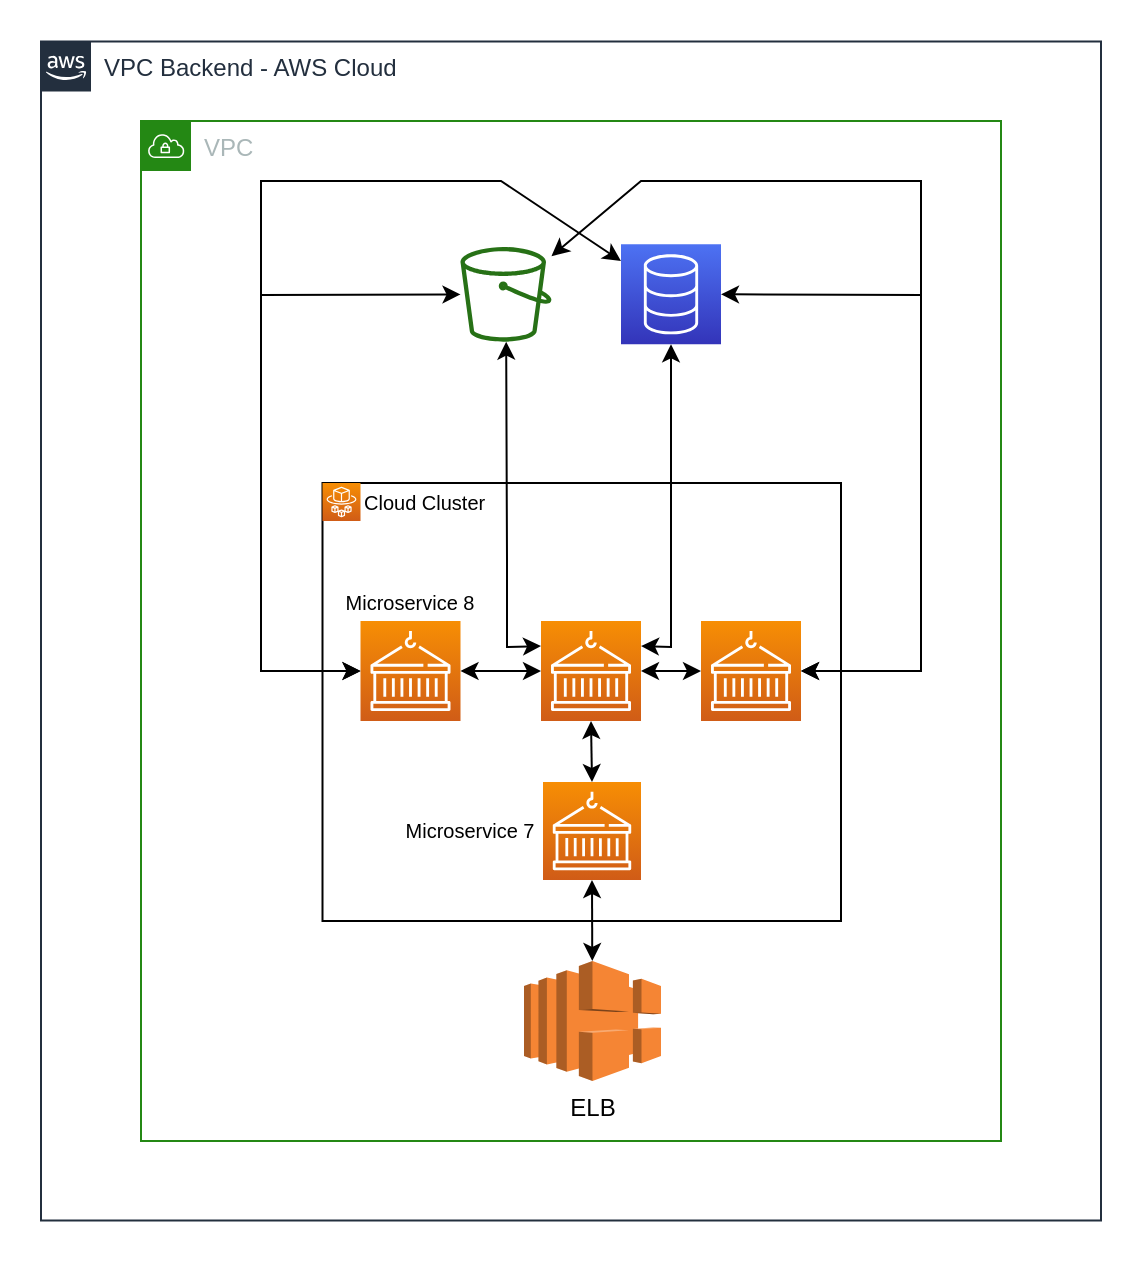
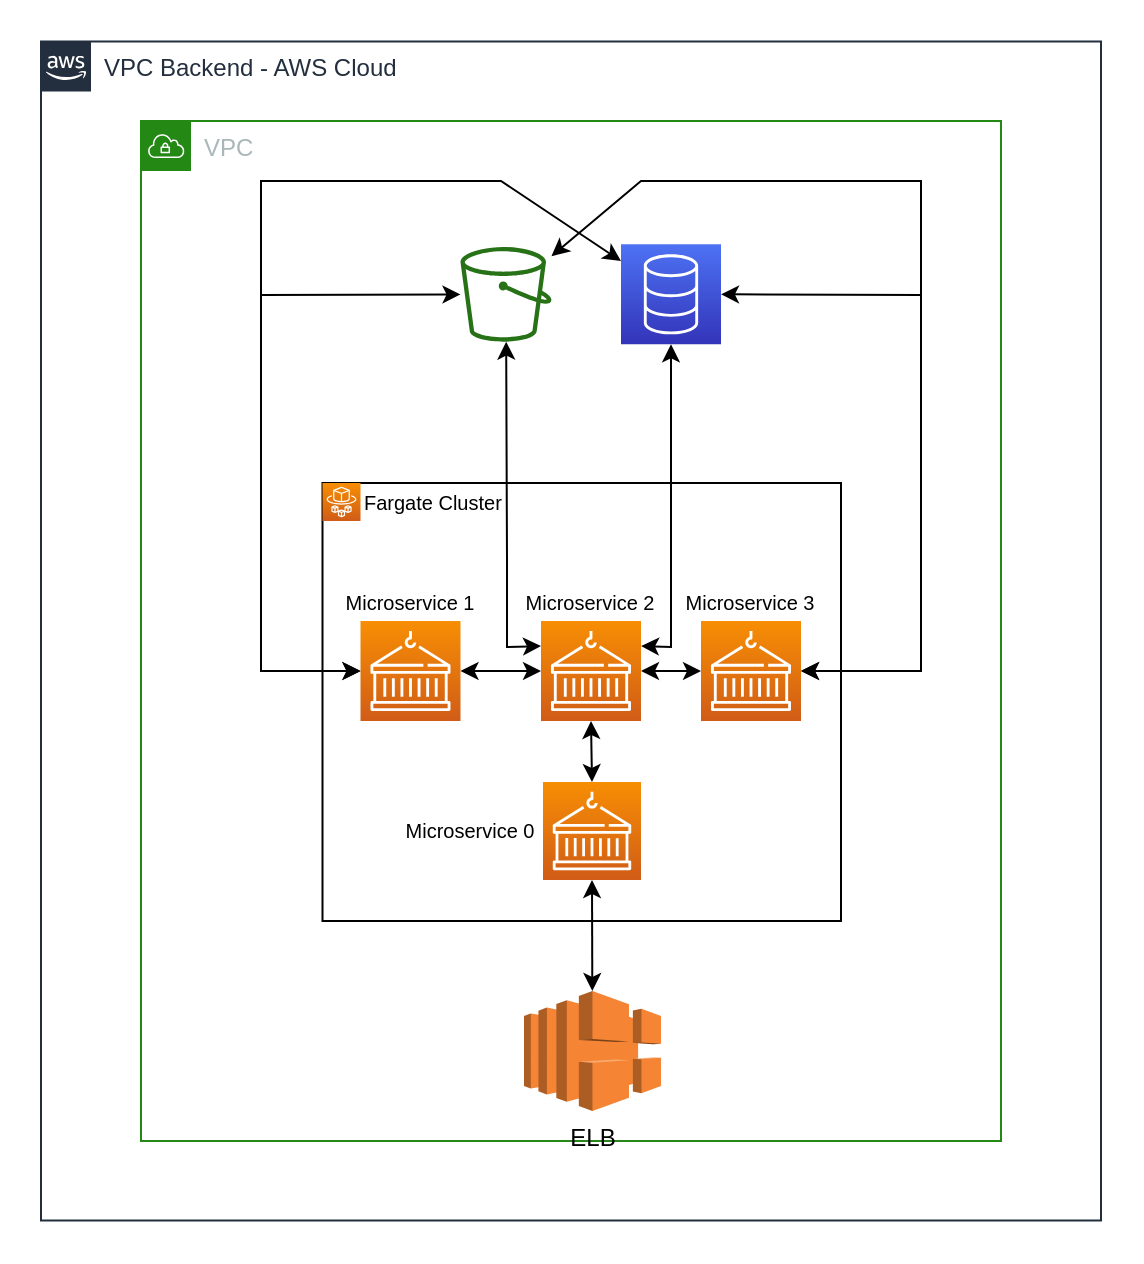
(443, 503) -> (460, 503)
none -> (591, 602)
none -> (751, 602)
(411, 603) -> (411, 603)
(471, 831) -> (471, 831)
(593, 1021) -> (593, 1051)
